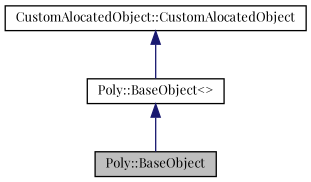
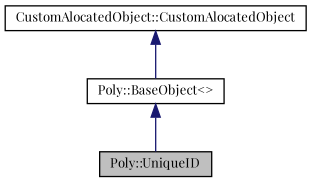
(156, 164) -> (156, 164)
